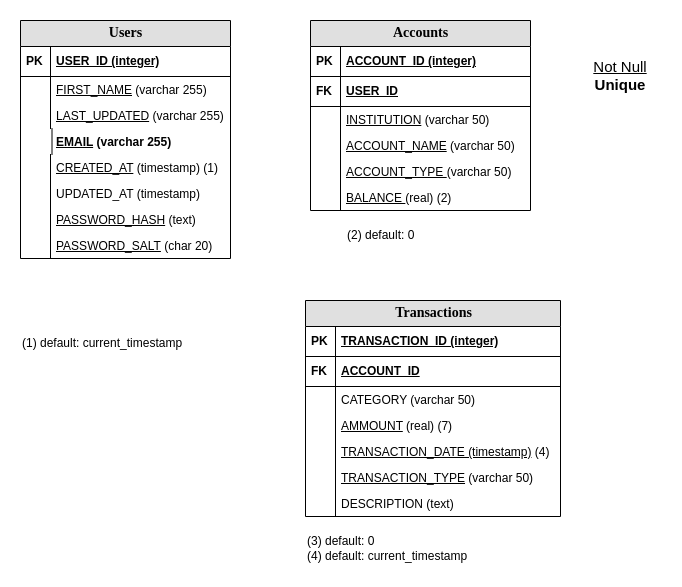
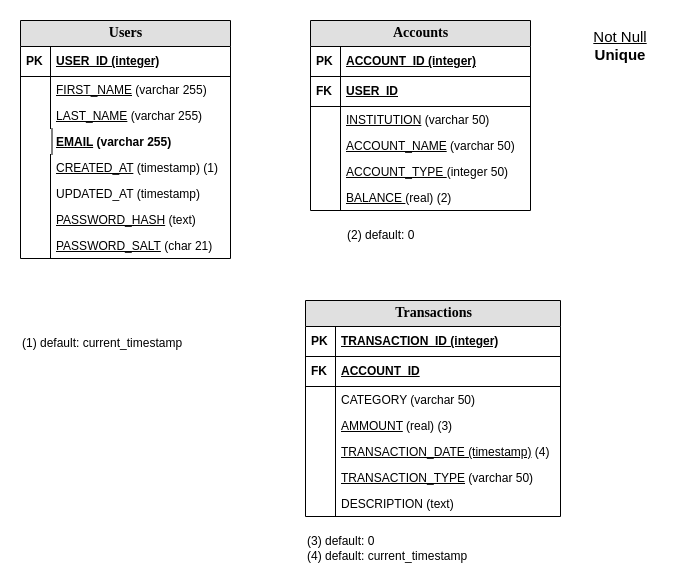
(621, 76) -> (621, 46)
(141, 117) -> (131, 117)
(427, 173) -> (426, 173)
(132, 247) -> (132, 247)
(397, 427) -> (397, 427)
